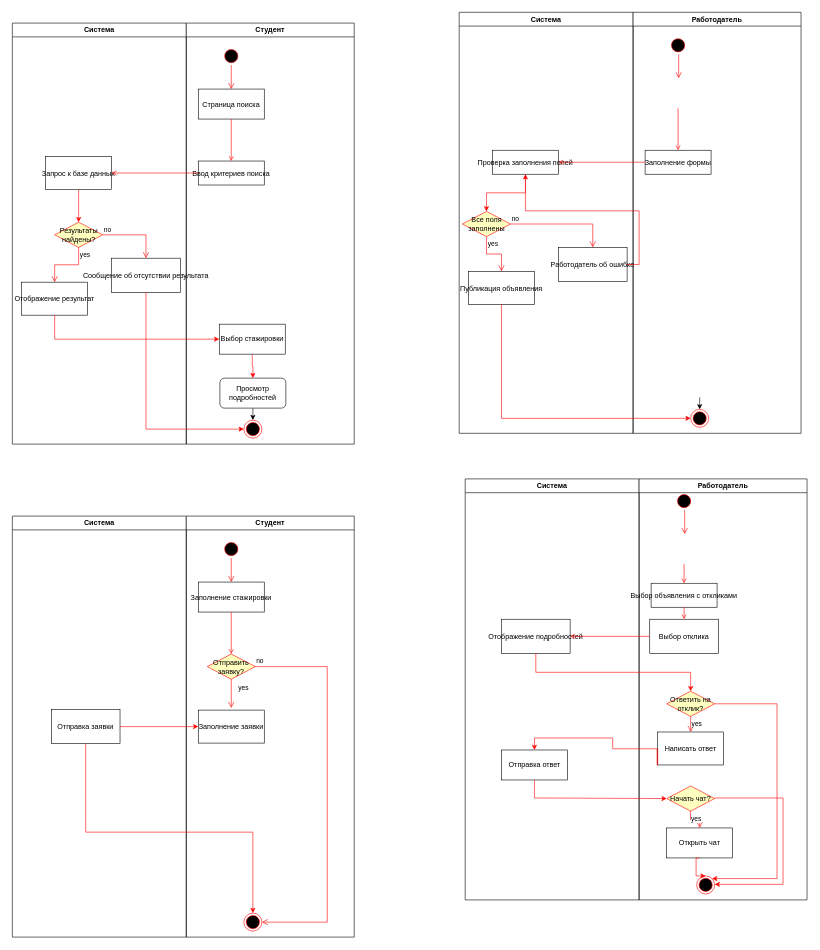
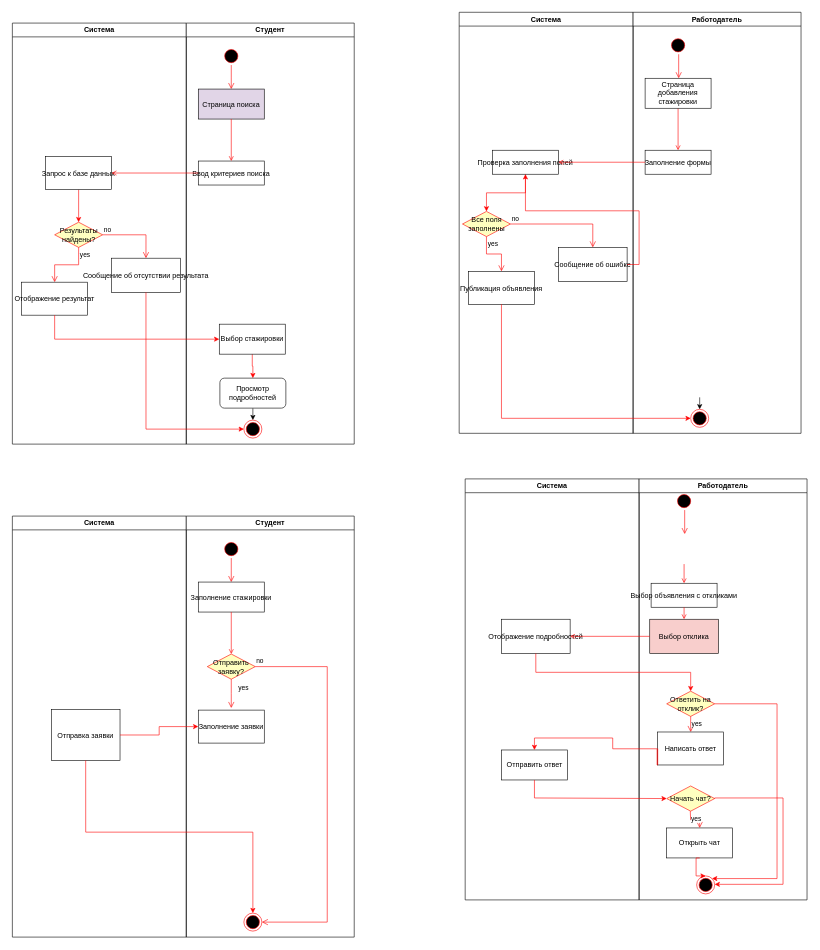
none -> (678, 93)
(231, 104) -> (231, 104)
(593, 265) -> (593, 265)
(684, 637) -> (684, 637)
(86, 727) -> (86, 735)
(535, 765) -> (535, 765)
